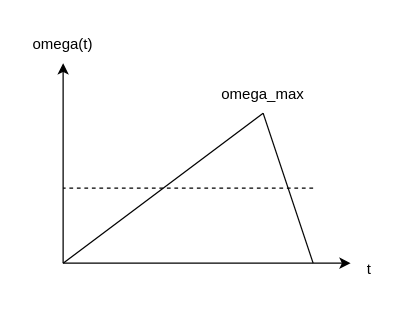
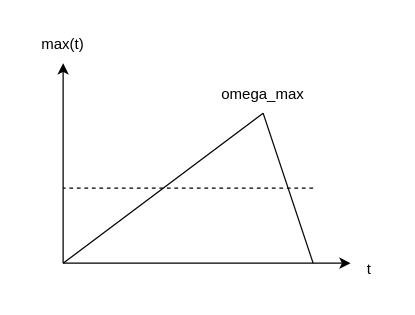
(63, 44) -> (63, 44)
